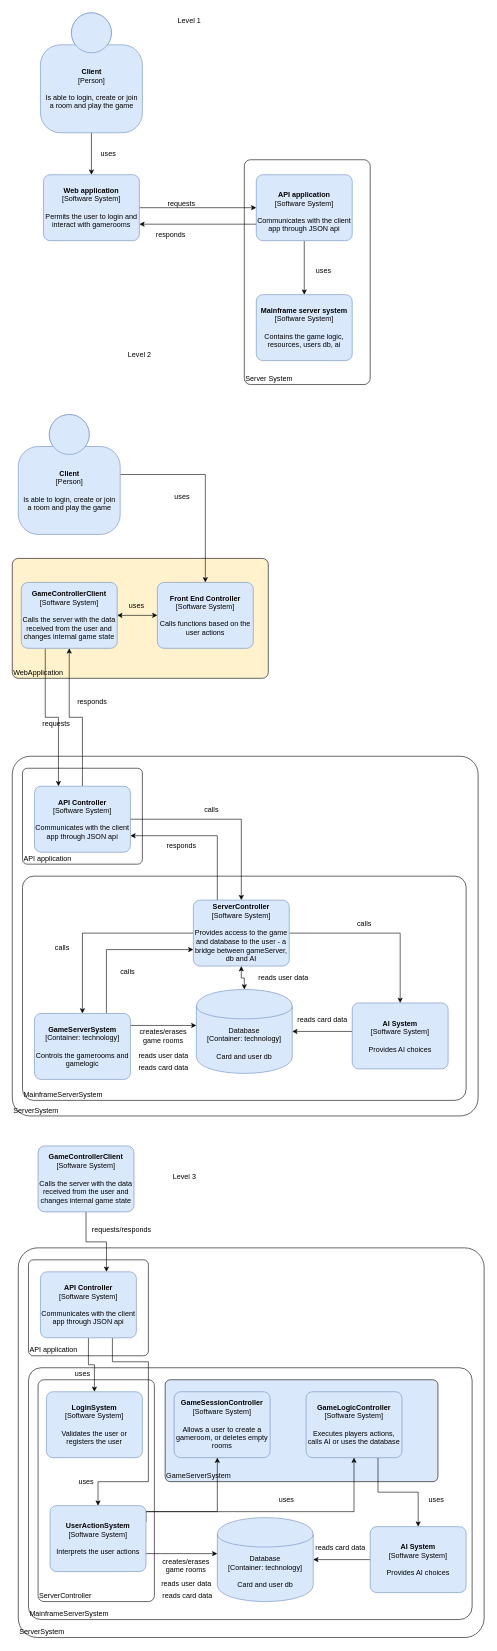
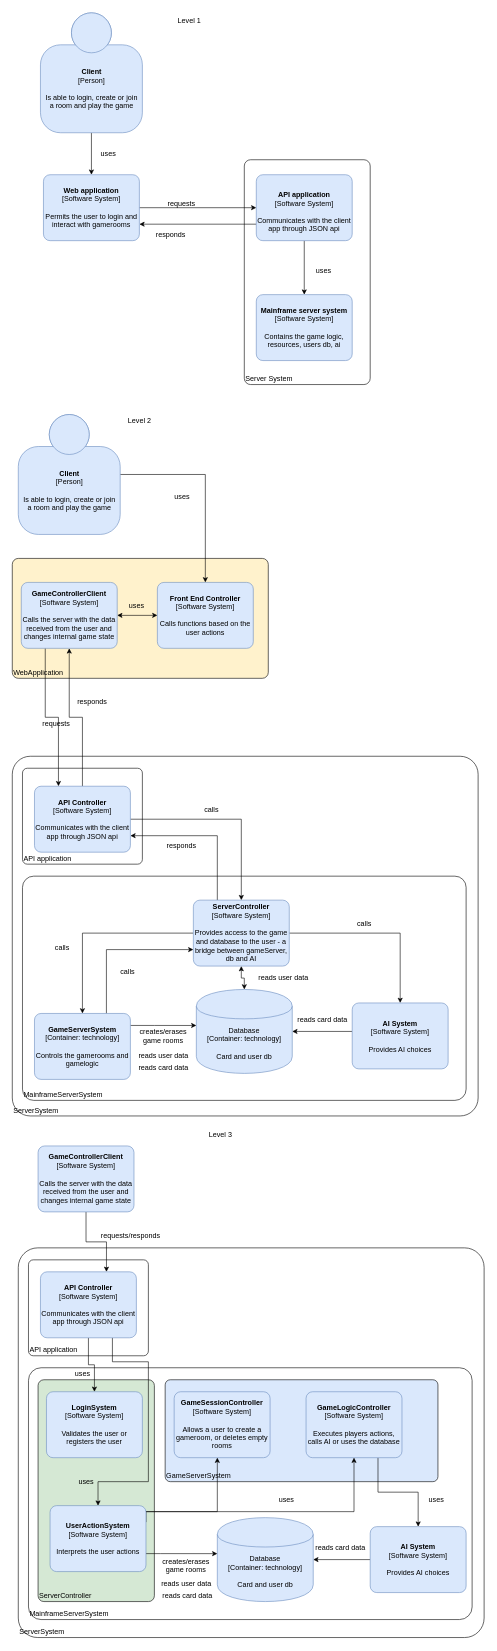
(140, 354) -> (140, 420)
(185, 1178) -> (221, 1136)
(122, 1230) -> (131, 1236)
(96, 1491) -> (96, 1491)
